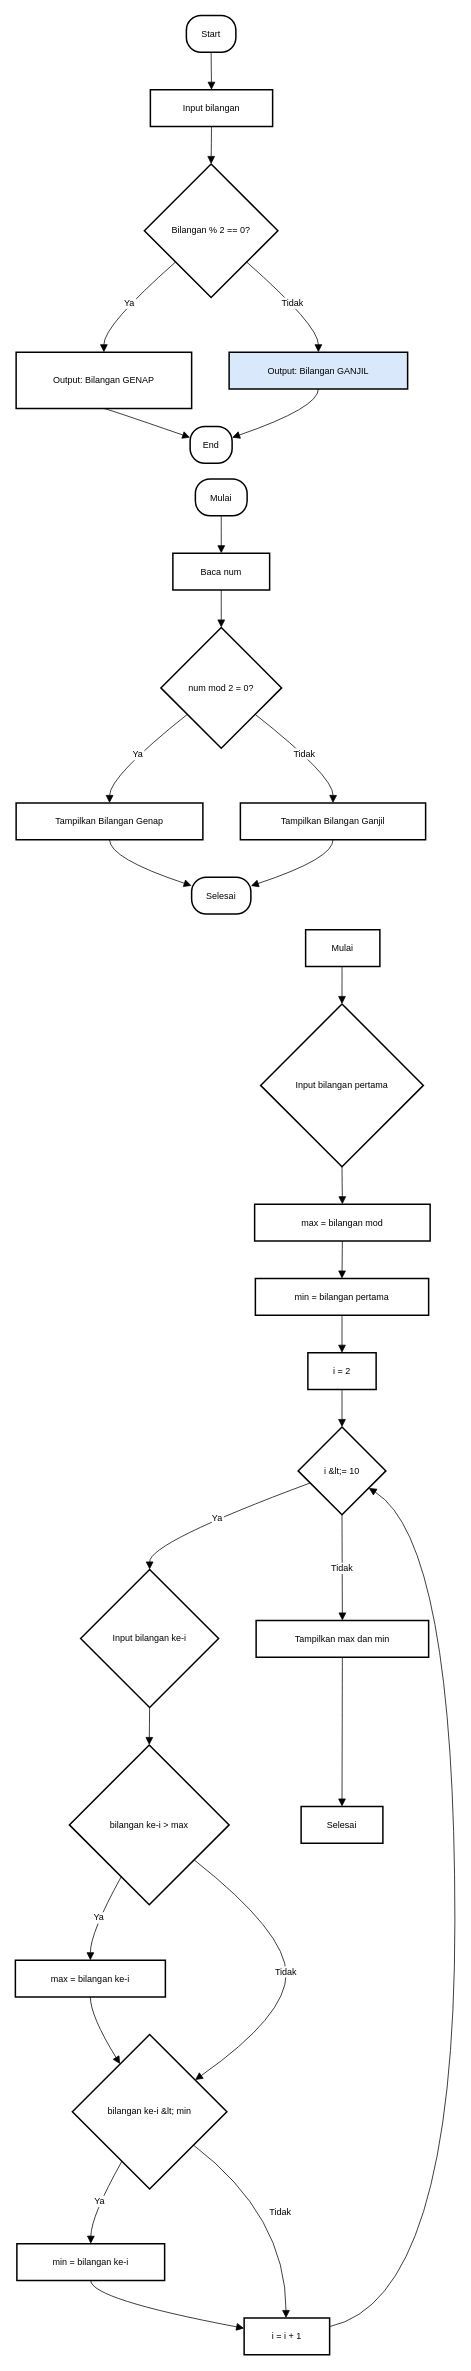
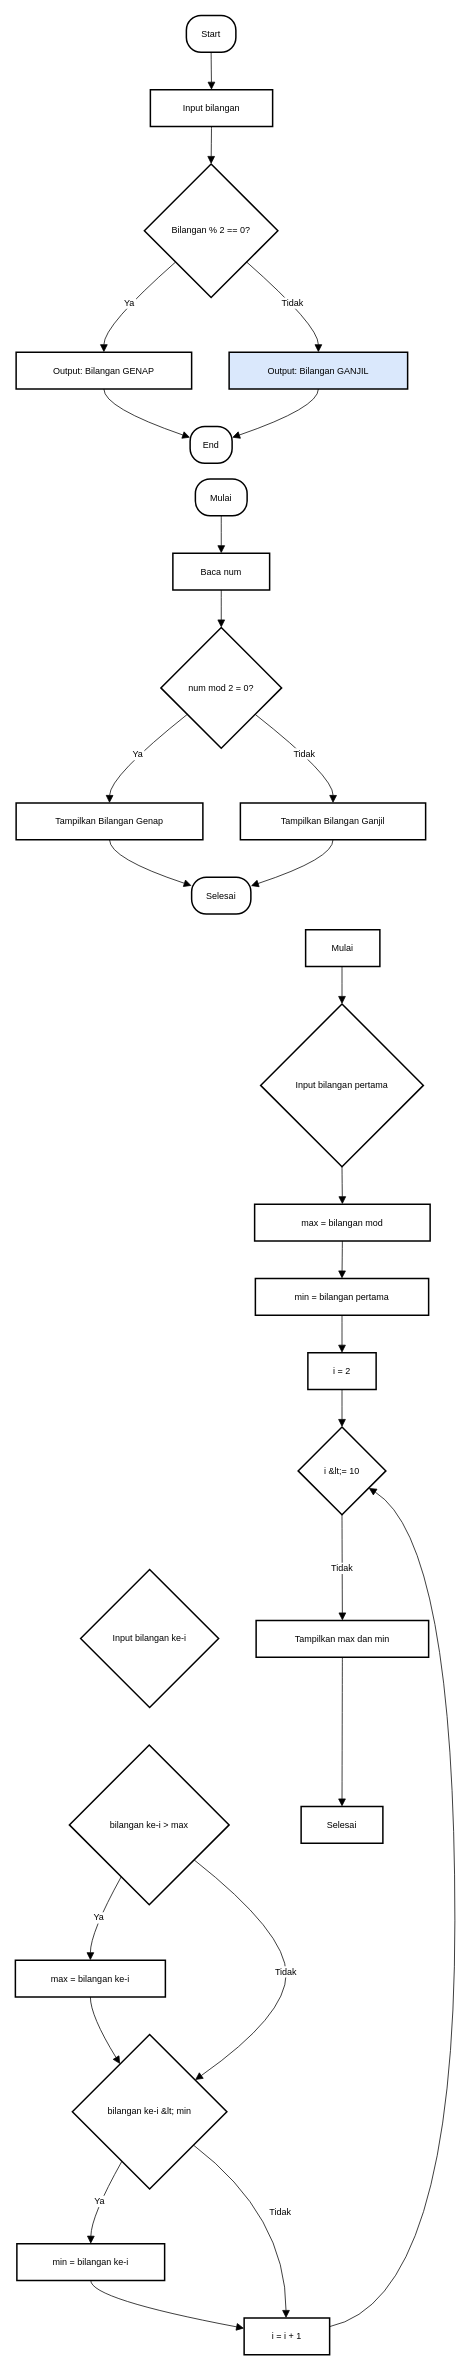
(104, 380) -> (104, 371)
(227, 1515) -> none
(149, 1722) -> none
